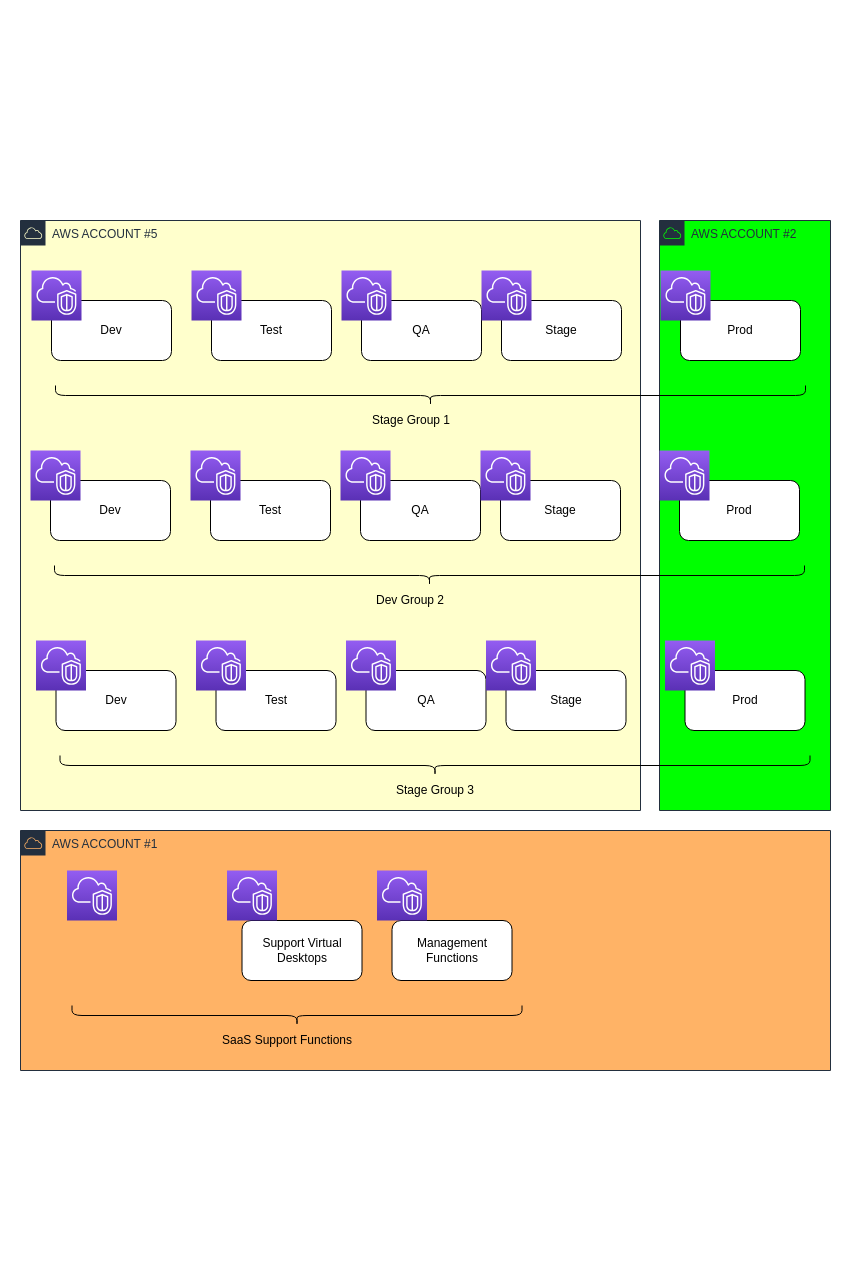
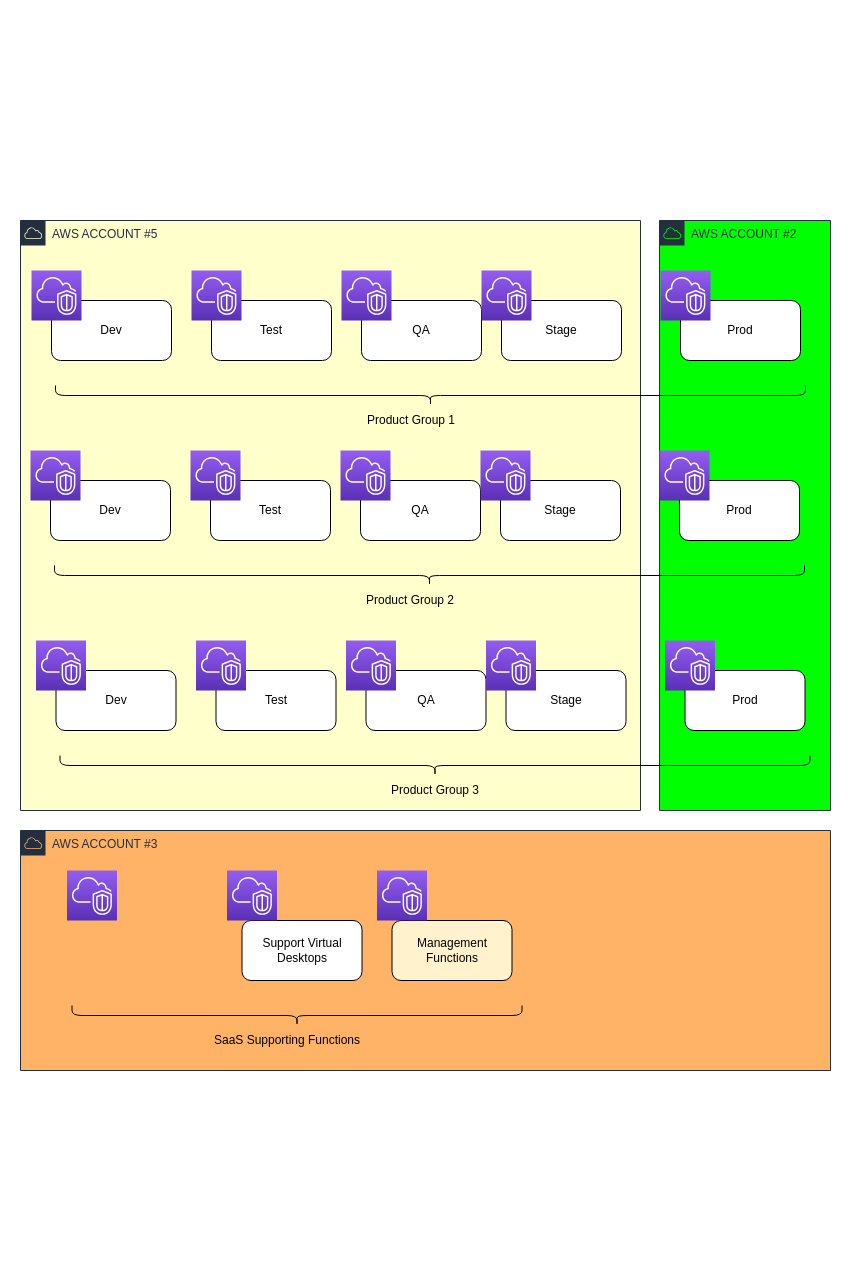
(412, 421) -> (412, 421)
(411, 601) -> (411, 601)
(436, 791) -> (436, 791)
(96, 845) -> (96, 845)
(452, 951) -> (452, 951)
(288, 1041) -> (288, 1041)
